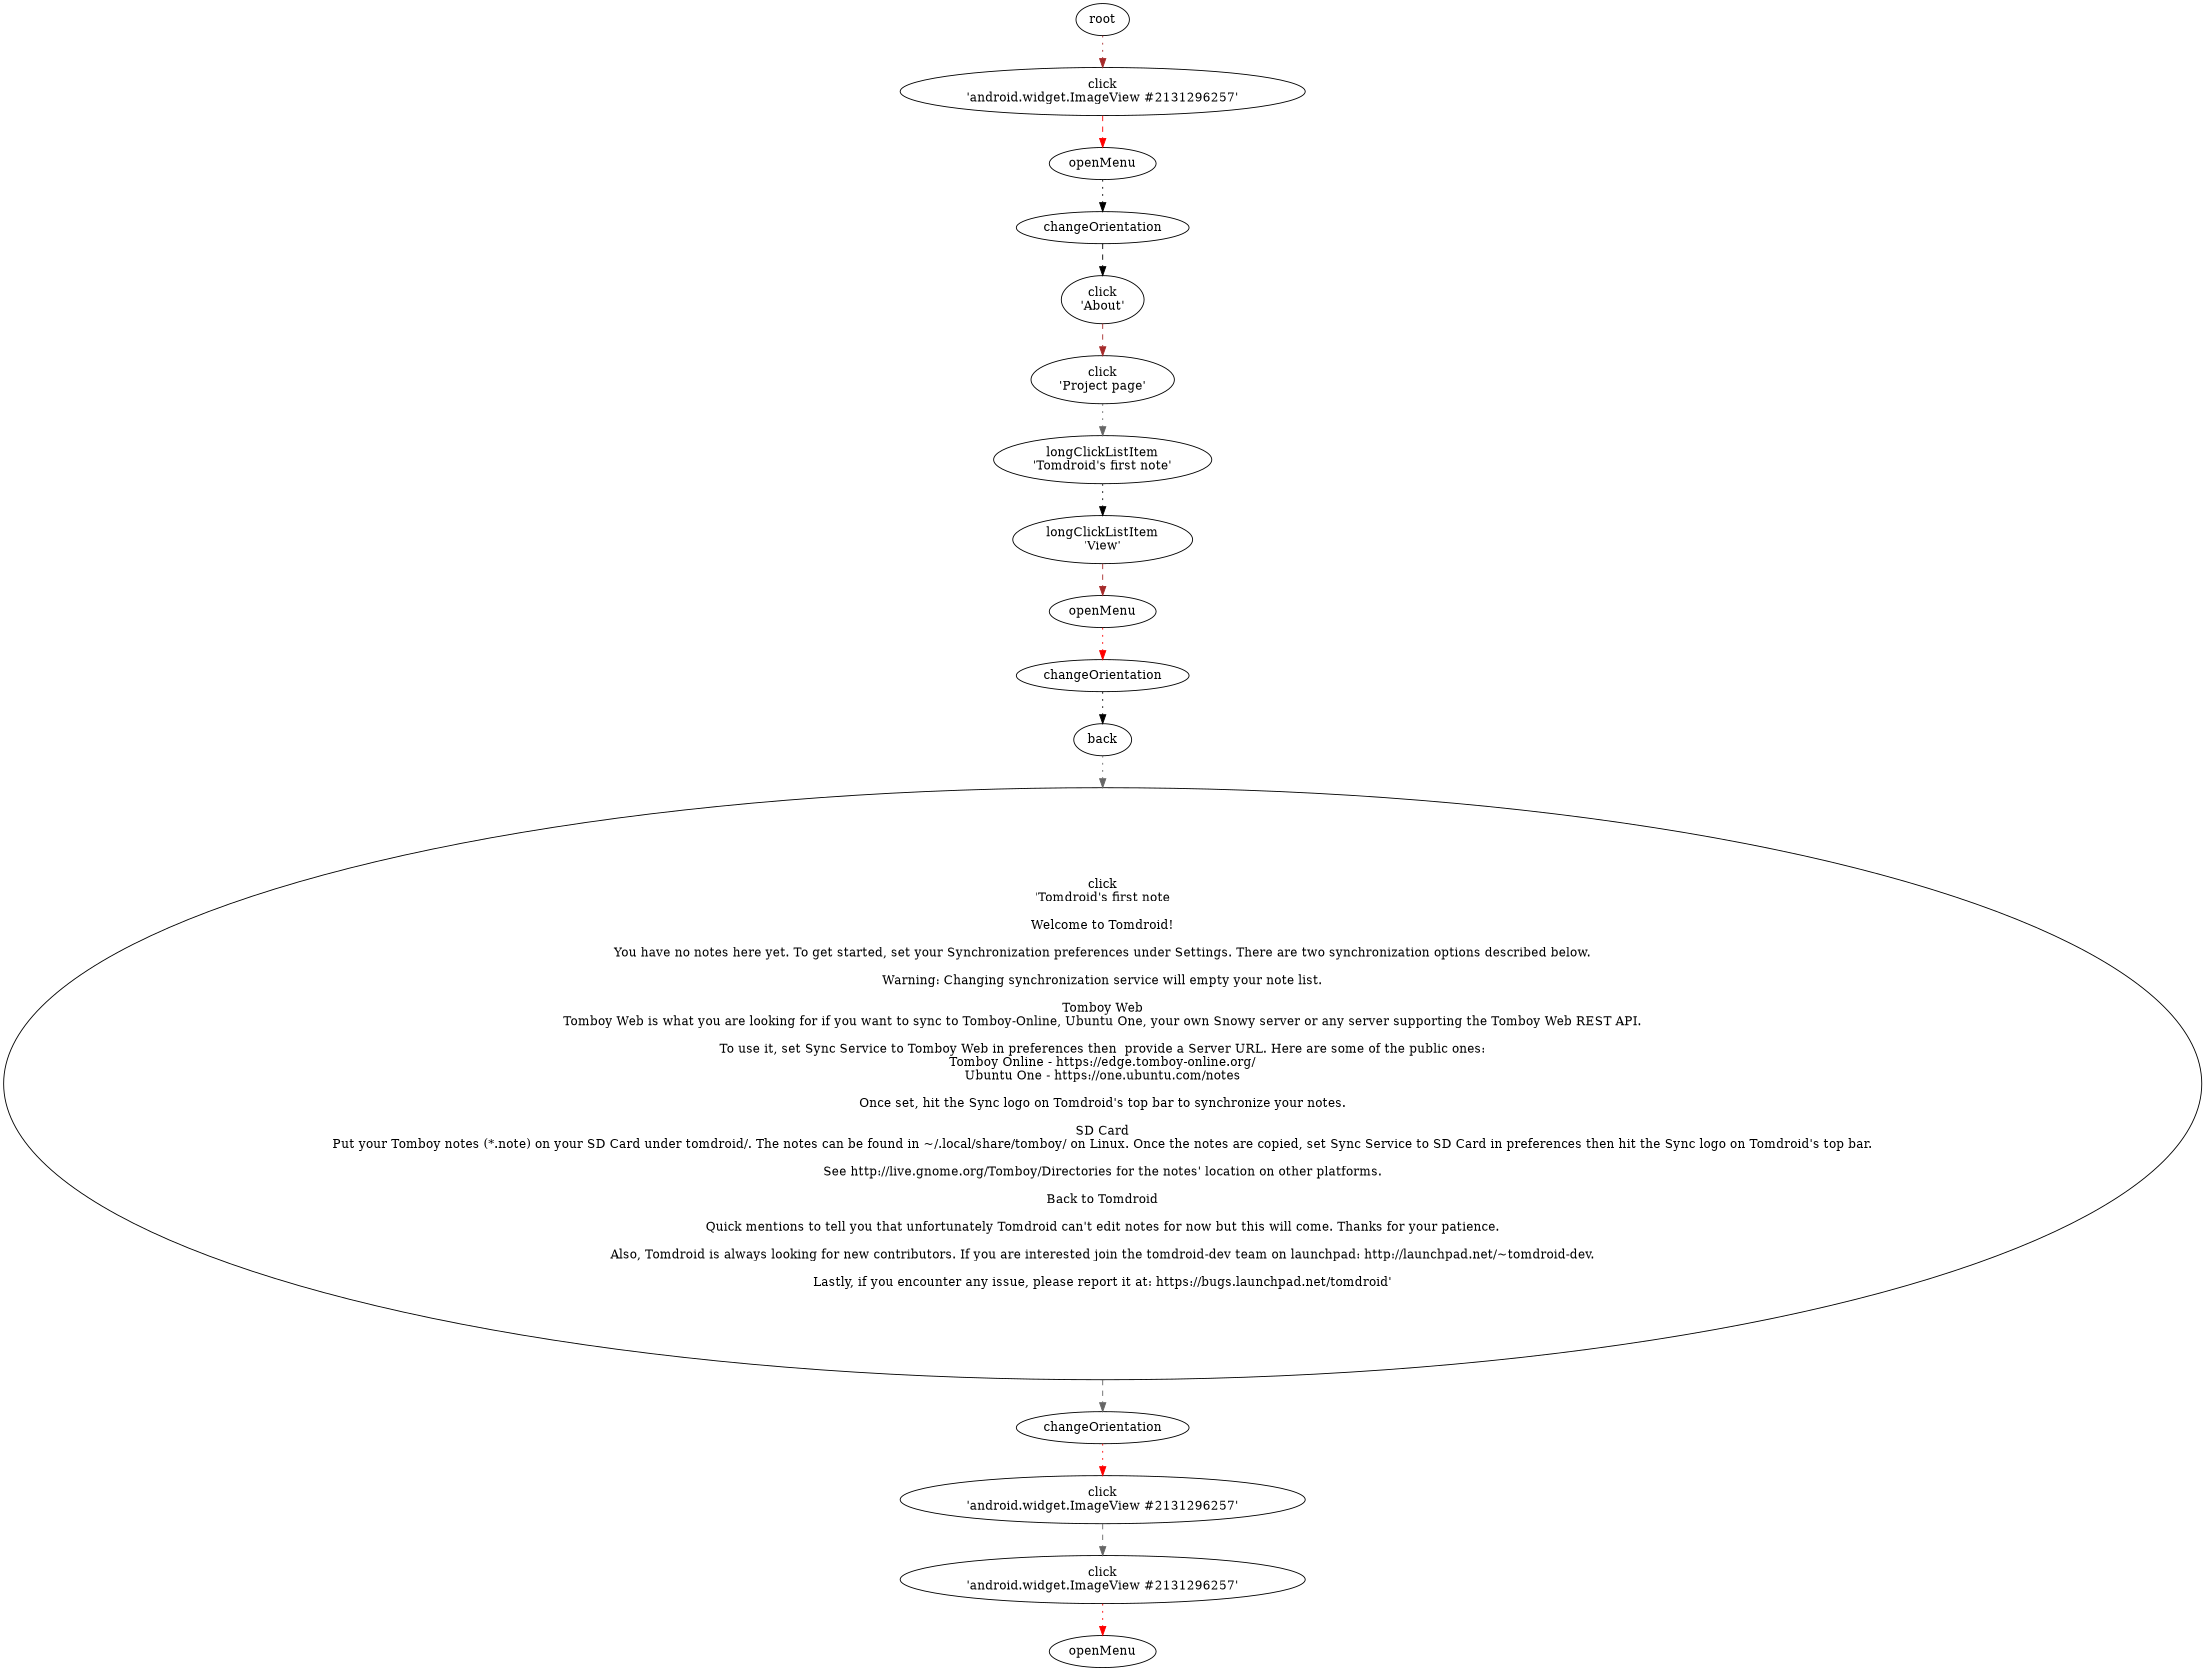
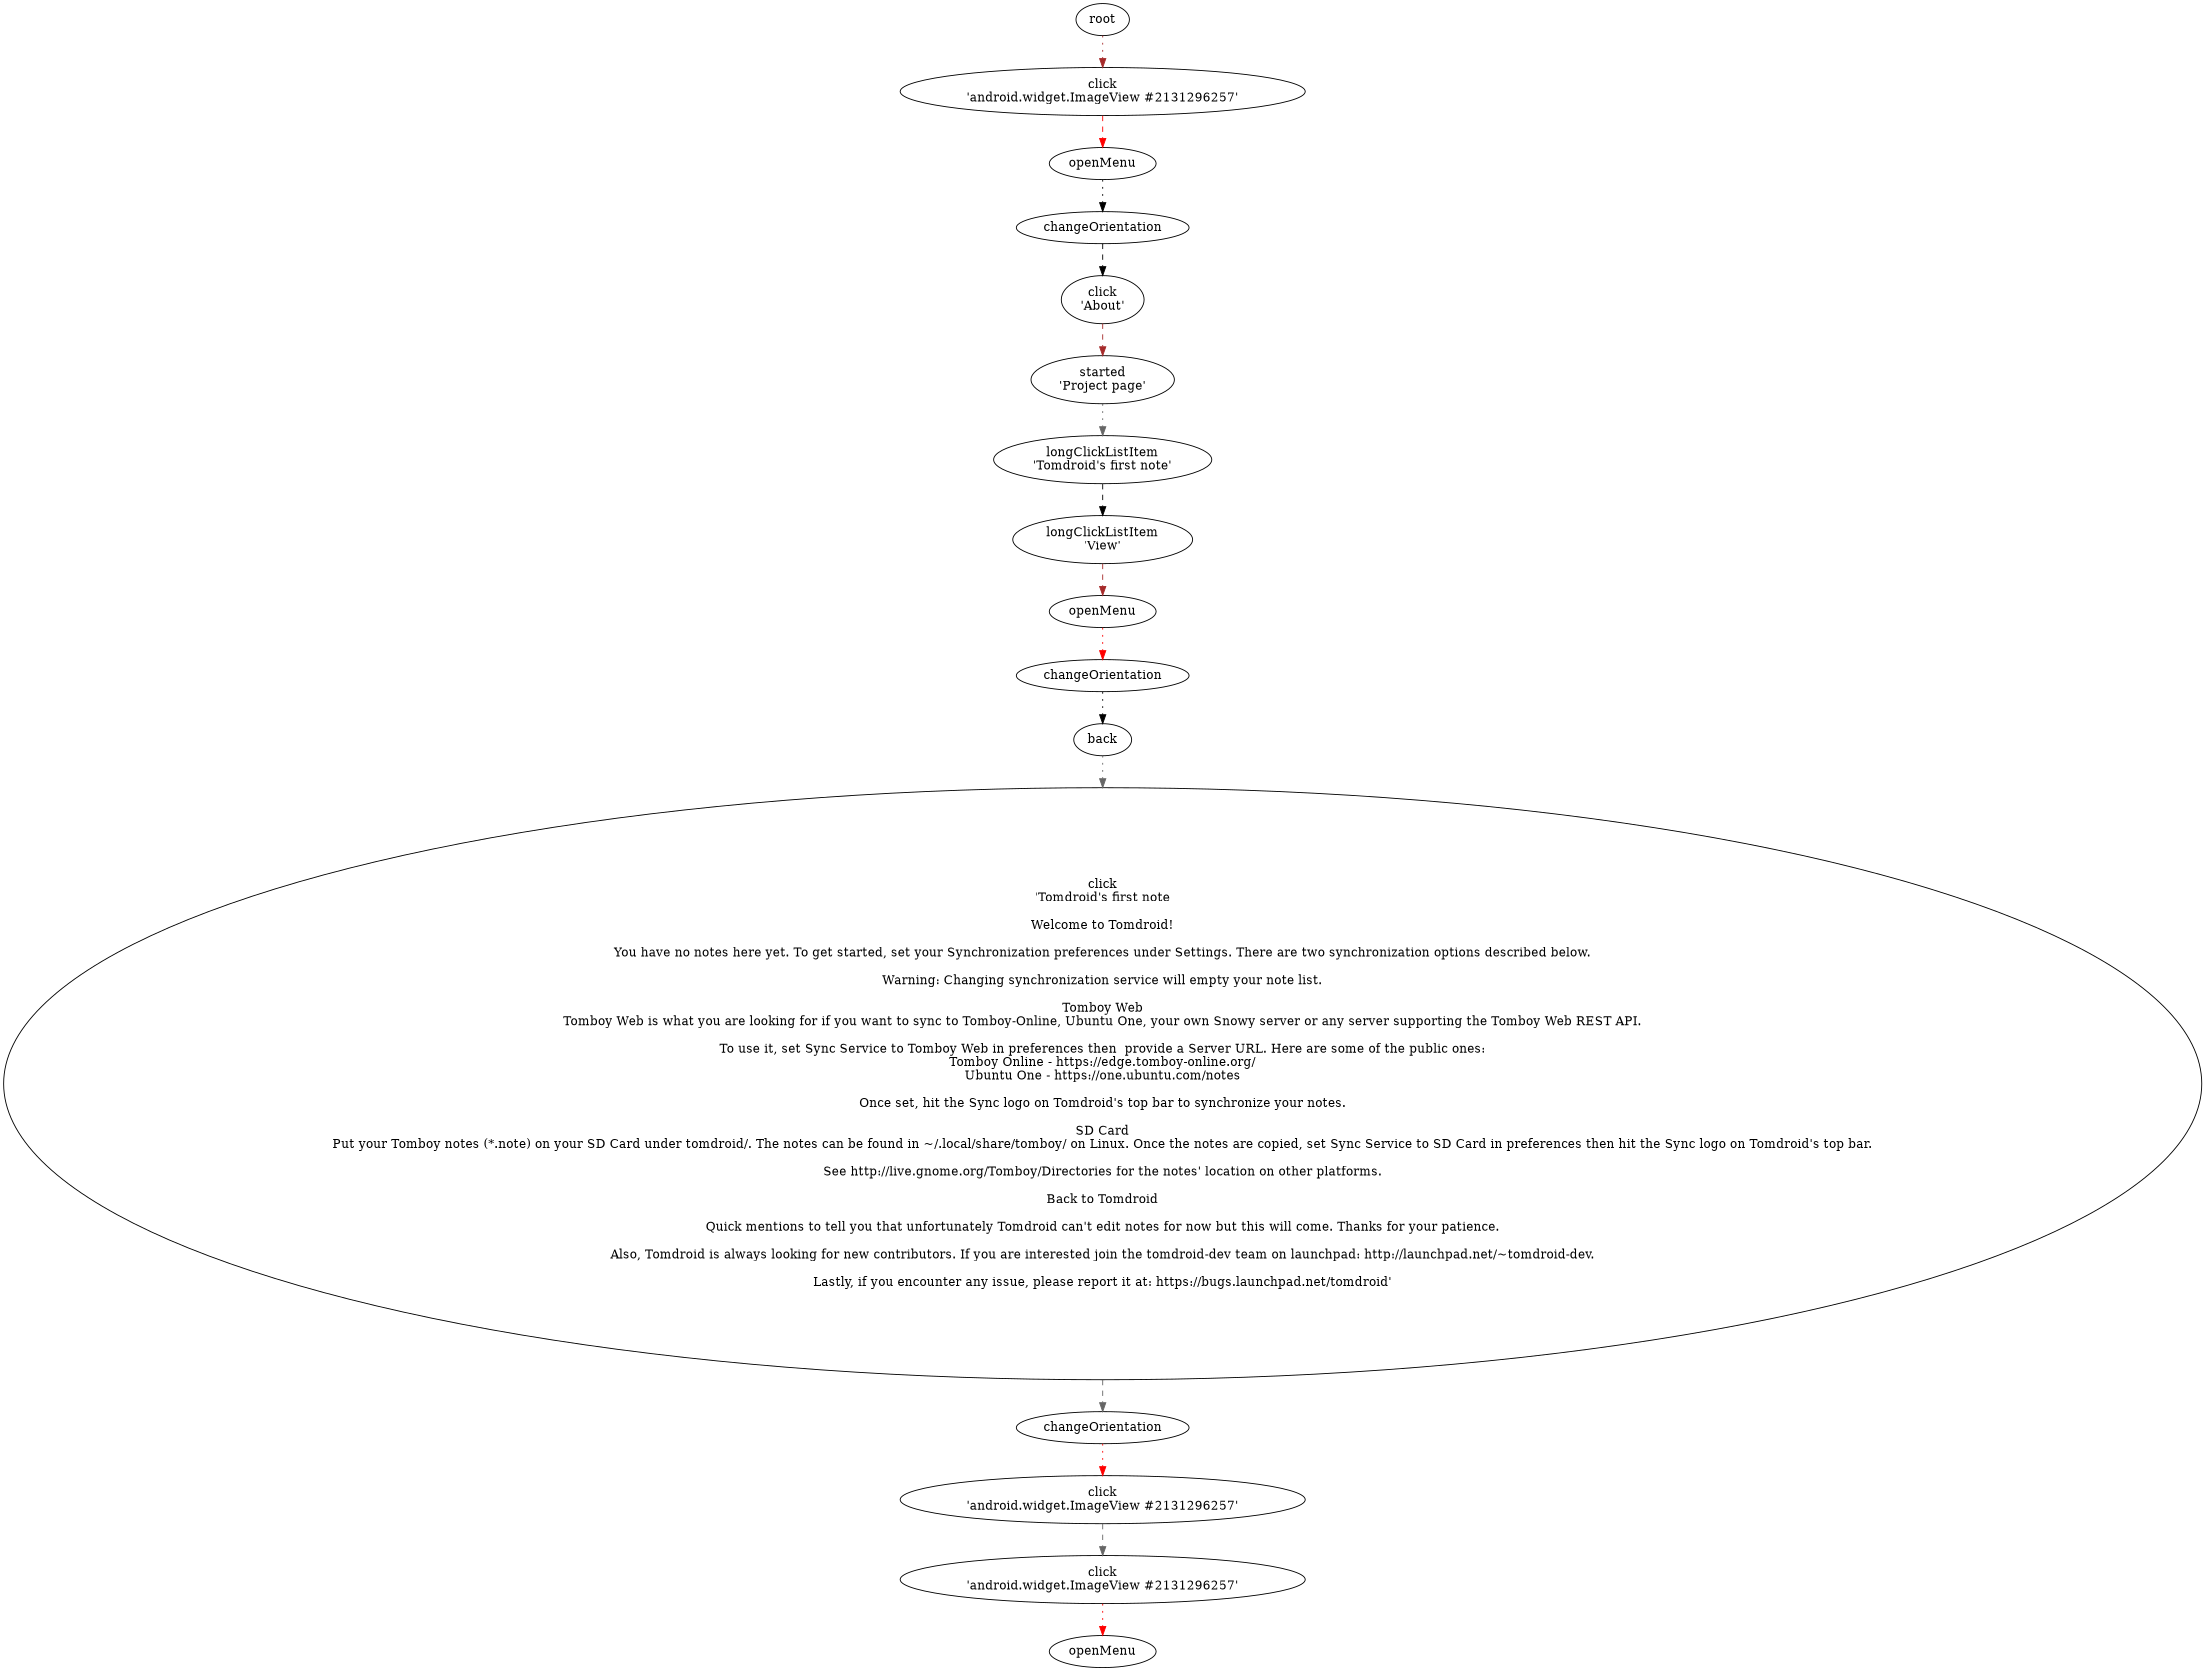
(1103, 380) -> (1103, 380)
(1103, 495) -> (1103, 495)
